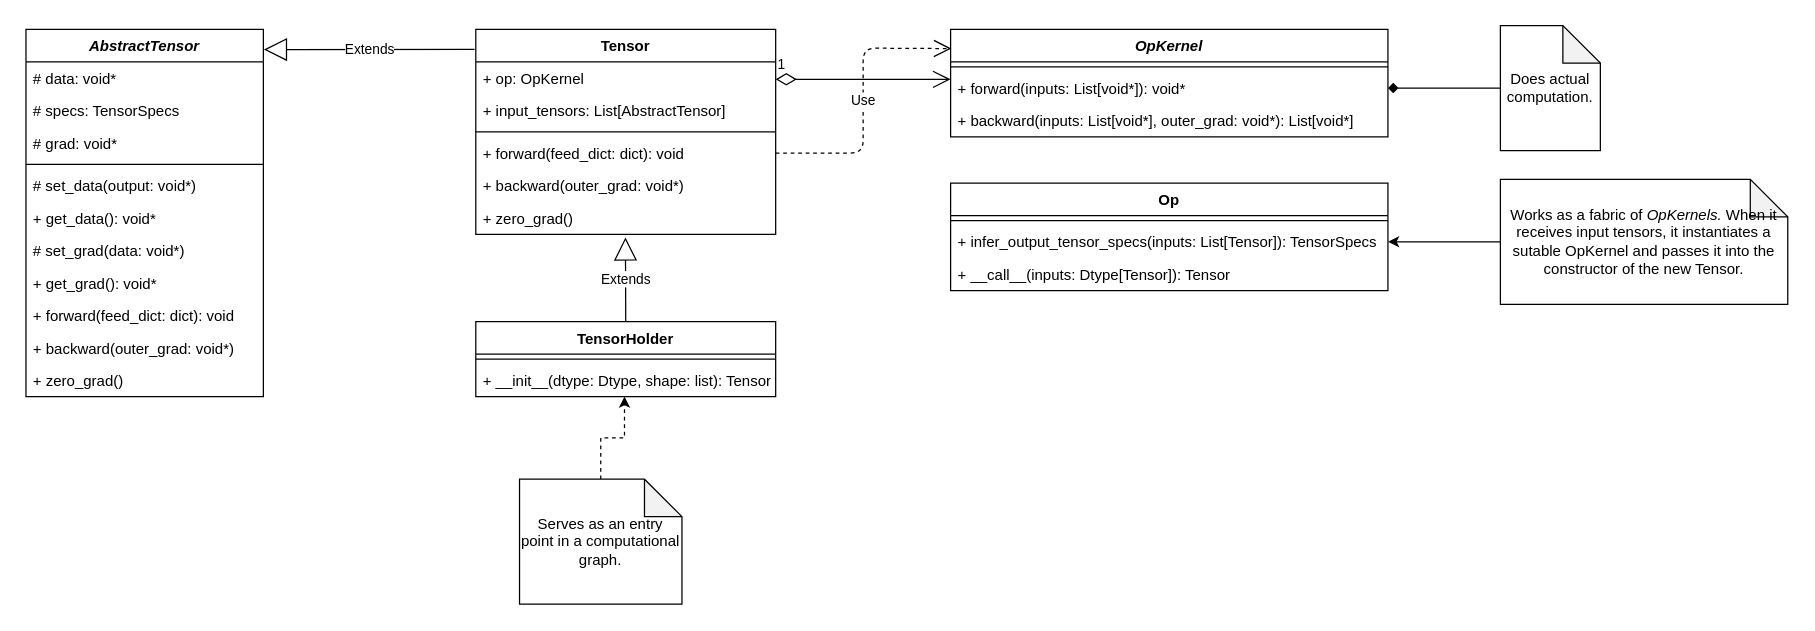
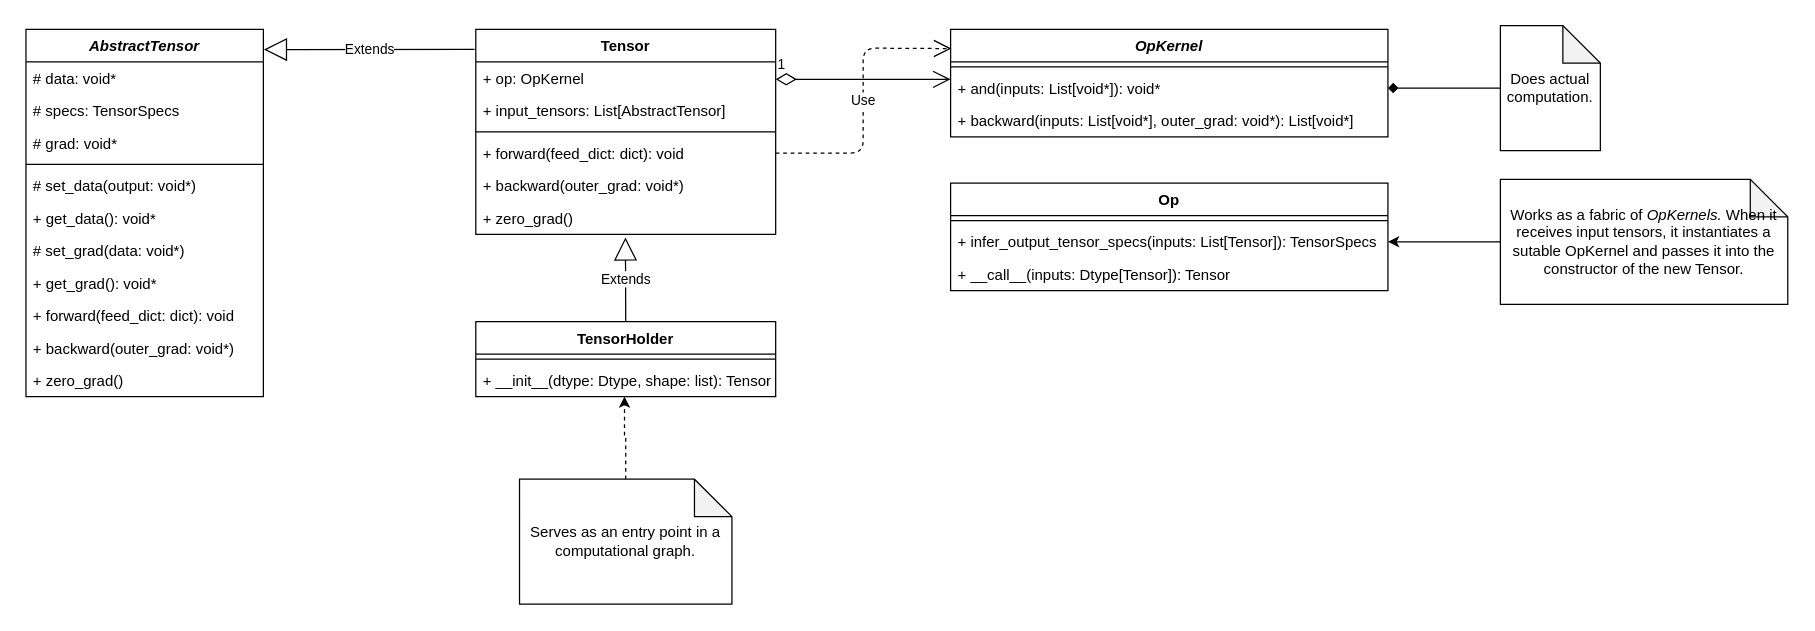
(1095, 89) -> (1079, 89)
(601, 542) -> (626, 542)
